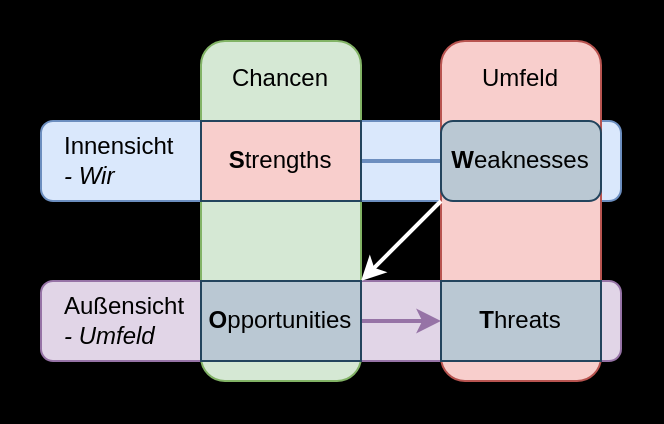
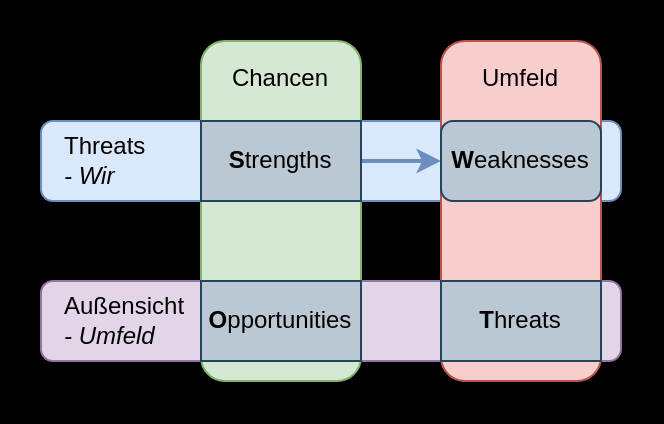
(129, 161) -> (112, 161)
(281, 161) -> (281, 161)
(430, 161) -> (421, 161)
(407, 235) -> none
(392, 321) -> none
